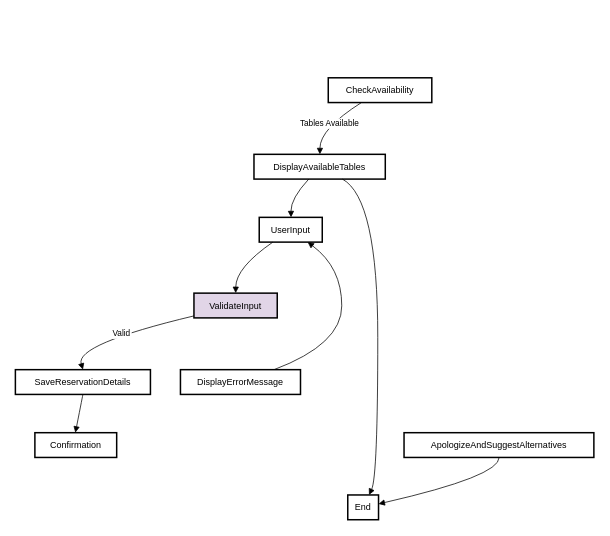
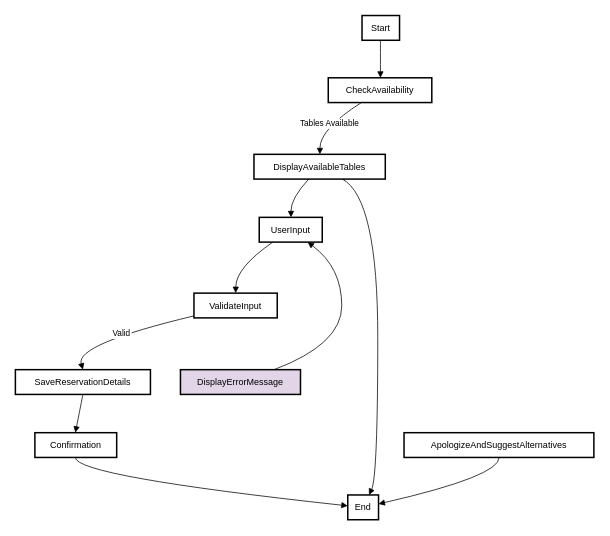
none -> (381, 28)
none -> (380, 56)
(236, 305) -> (236, 305)
(240, 382) -> (240, 382)
none -> (208, 489)
